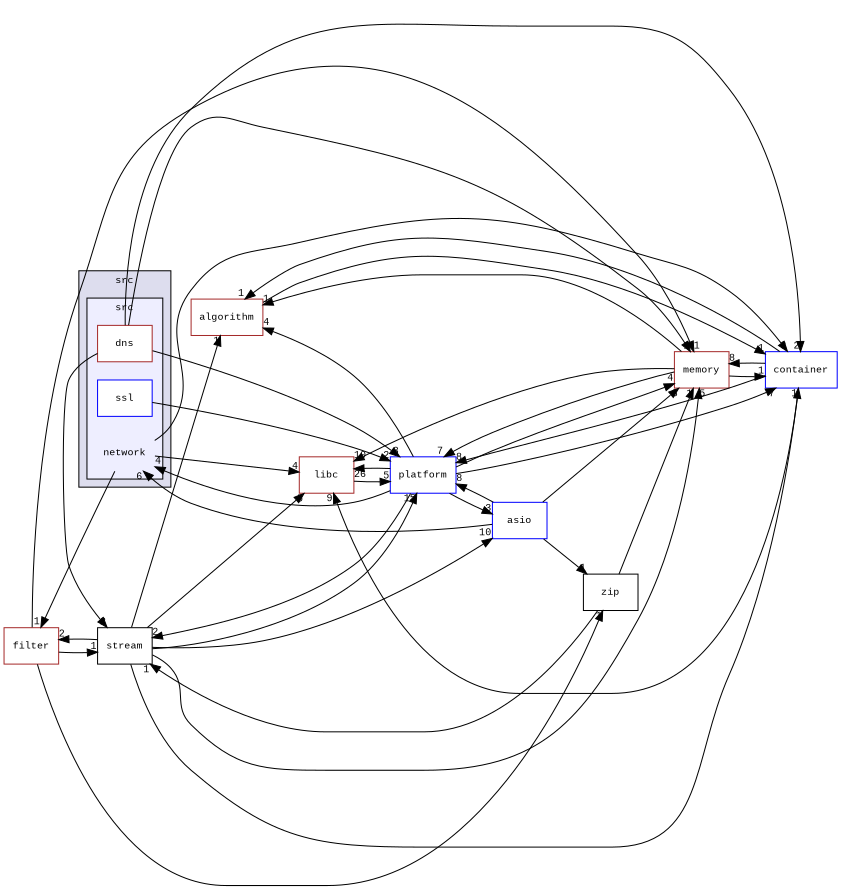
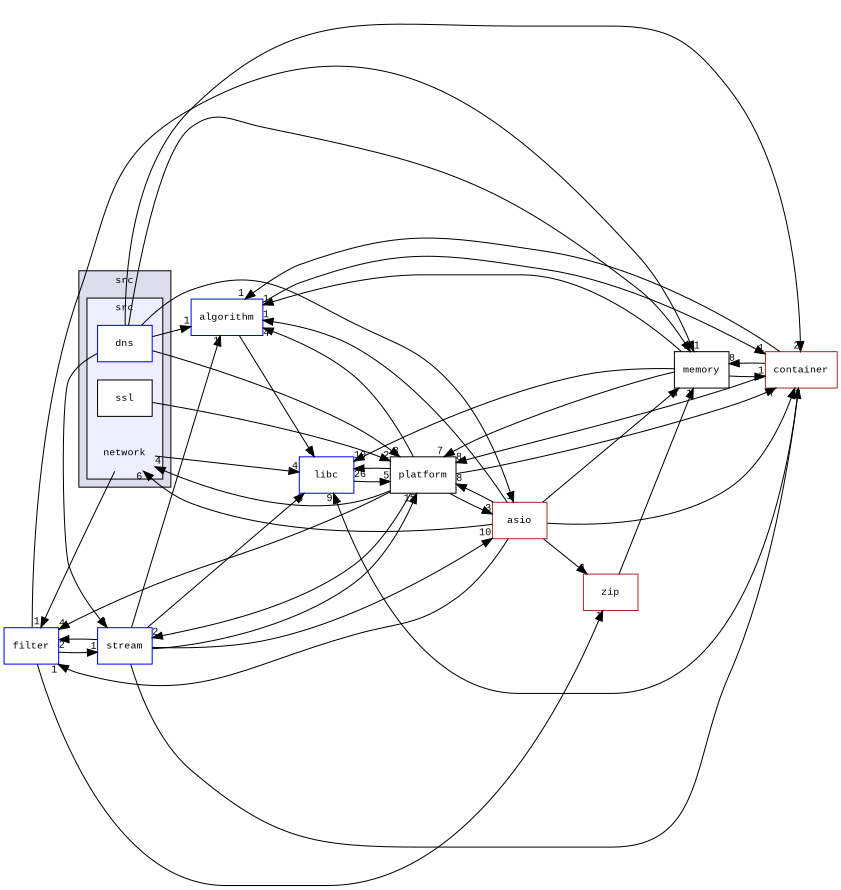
(413, 221) -> (695, 505)
(227, 317) -> (227, 317)
none -> (356, 325)
none -> (166, 333)
(125, 344) -> (125, 344)
(702, 370) -> (702, 370)
(801, 370) -> (801, 370)
none -> (409, 386)
(125, 398) -> (125, 398)
none -> (279, 400)
(560, 425) -> (245, 552)
(327, 475) -> (327, 475)
(423, 475) -> (423, 475)
(520, 521) -> (520, 521)
(611, 592) -> (611, 592)
(31, 646) -> (31, 646)
(125, 646) -> (125, 646)
none -> (303, 651)
(394, 732) -> none
(512, 756) -> none
